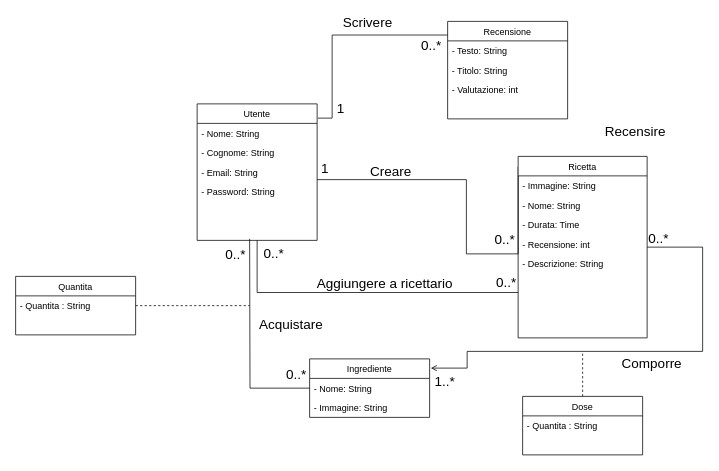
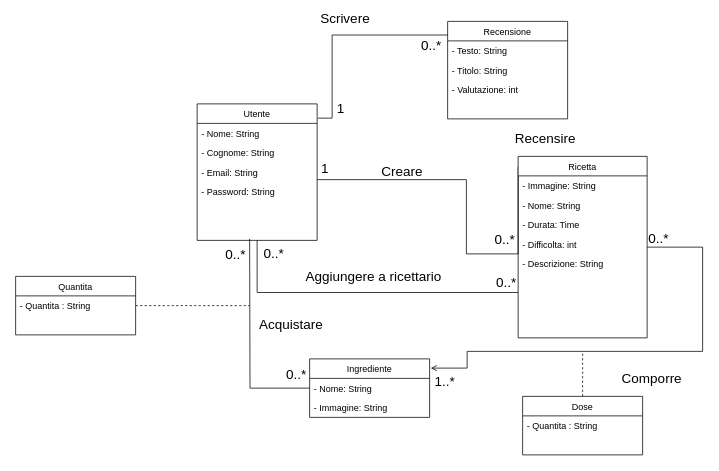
(367, 23) -> (345, 19)
(635, 132) -> (545, 139)
(390, 172) -> (401, 172)
(559, 245) -> (557, 245)
(384, 284) -> (373, 276)
(651, 364) -> (651, 379)
